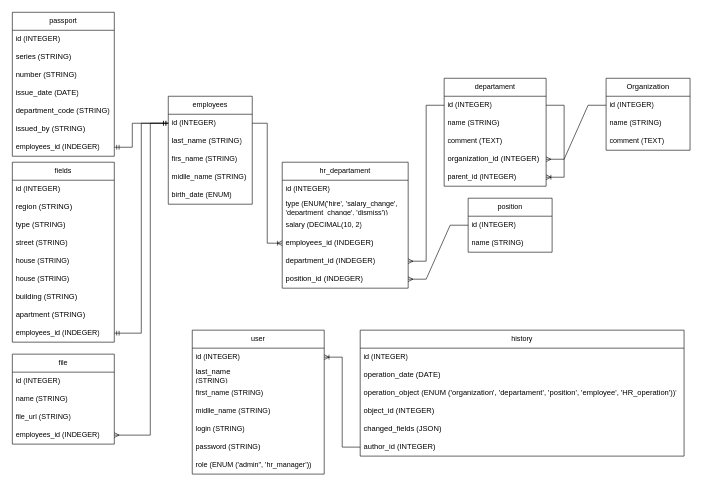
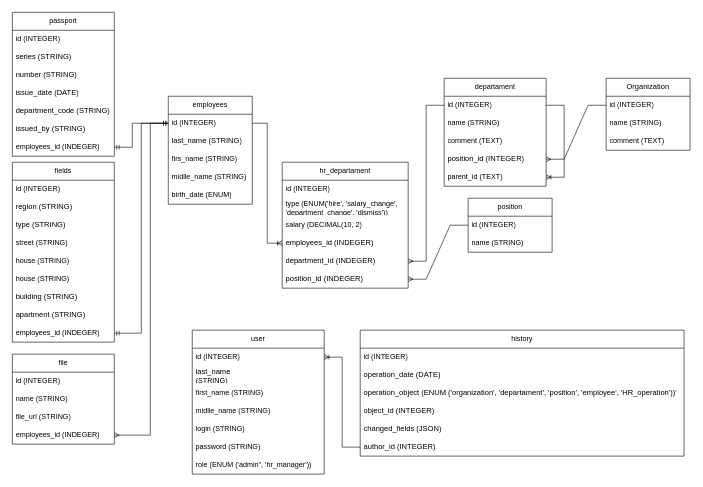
(495, 159) -> (486, 159)
(484, 177) -> (478, 177)
